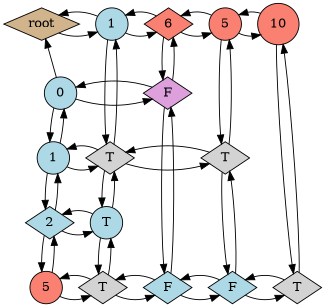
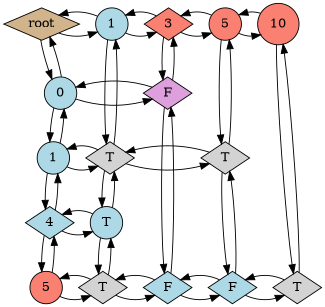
(169, 24) -> (169, 24)
none -> (44, 55)
(50, 223) -> (50, 223)
